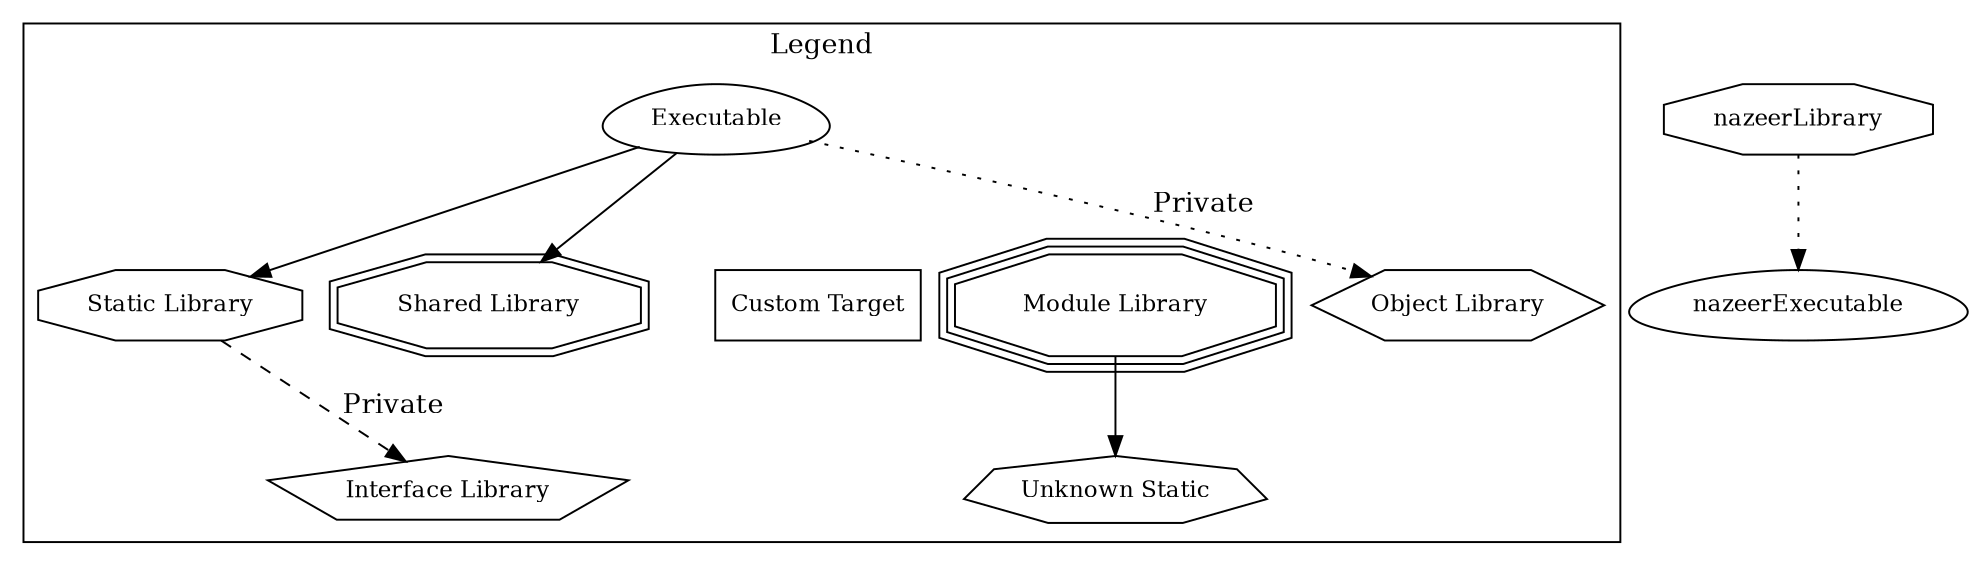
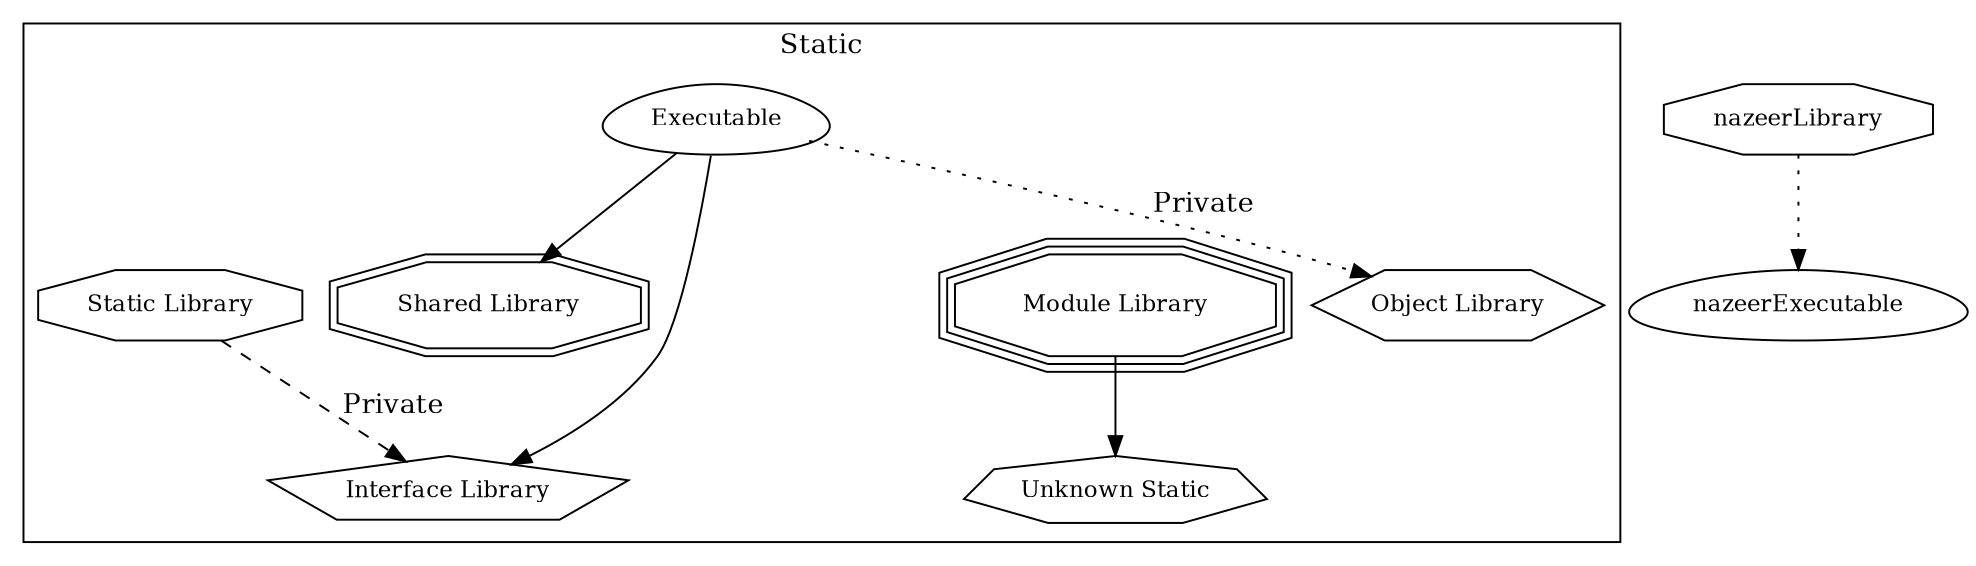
(822, 46) -> (822, 46)
(455, 208) -> (668, 336)
(818, 305) -> none
